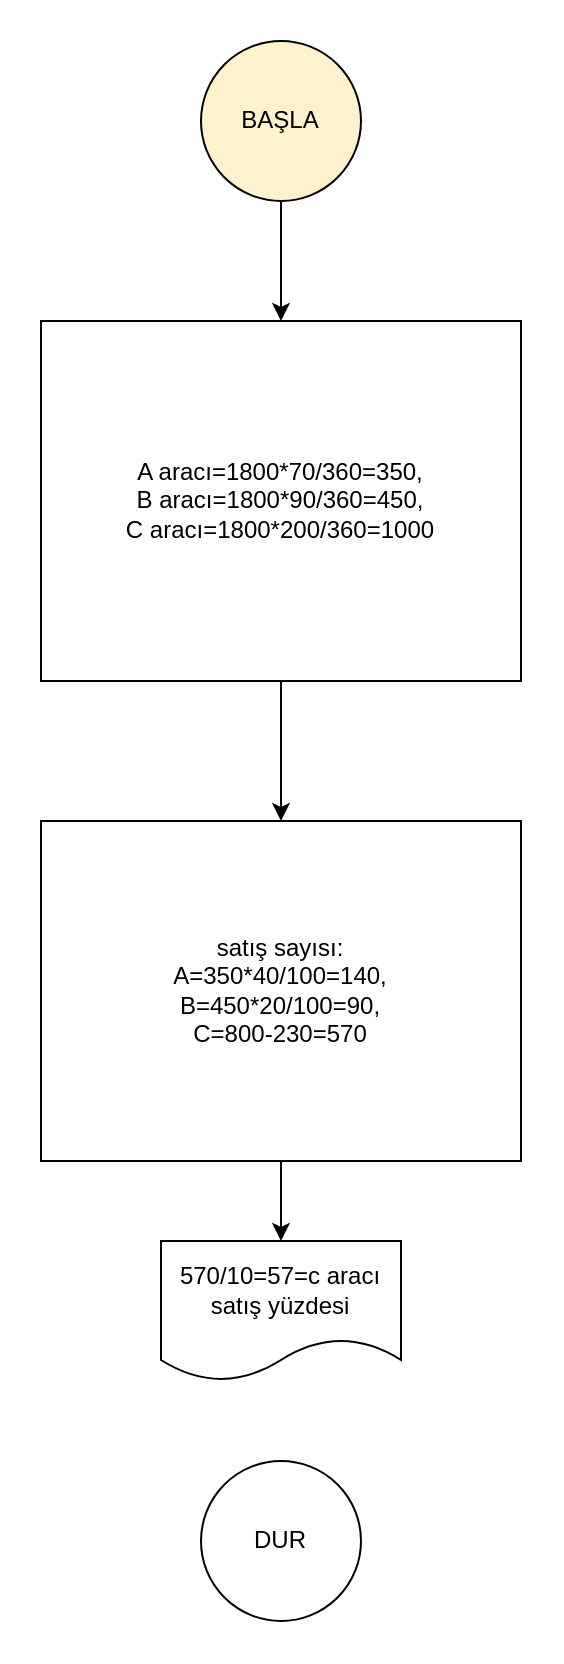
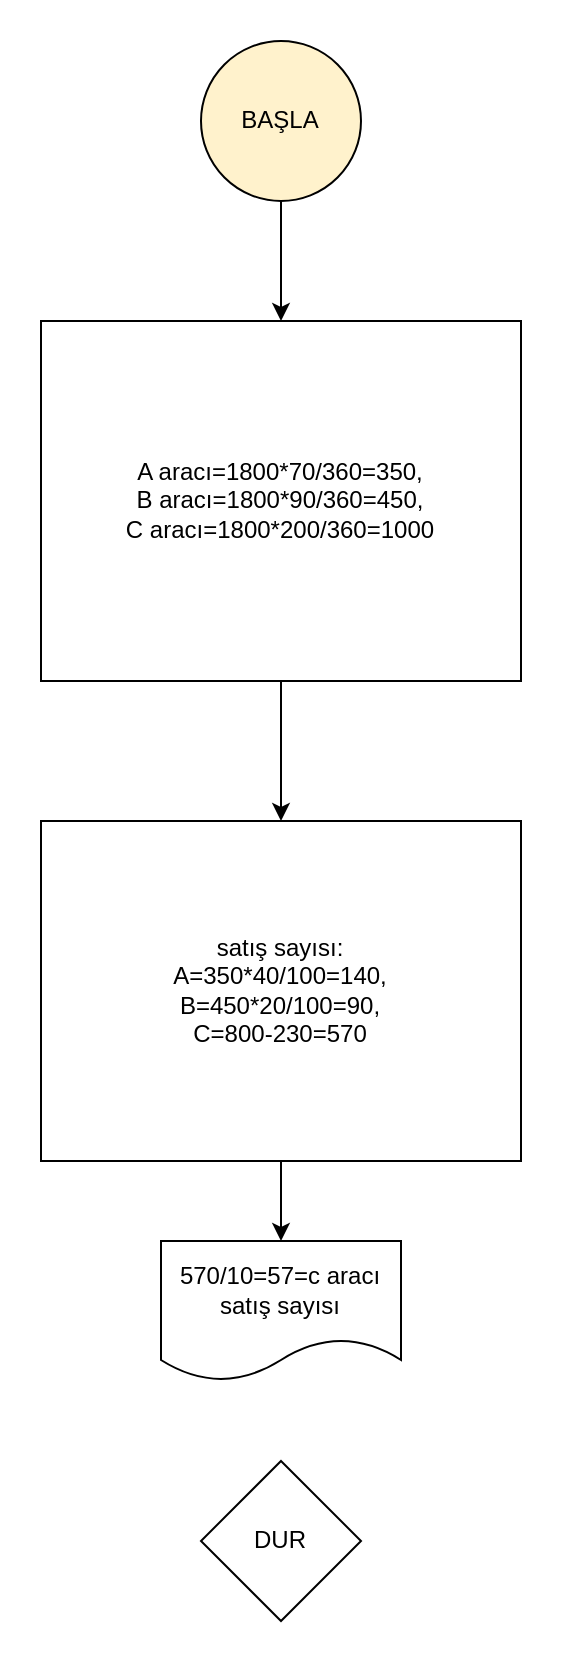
(281, 1291) -> (281, 1291)
(281, 1541) -> (281, 1541)
